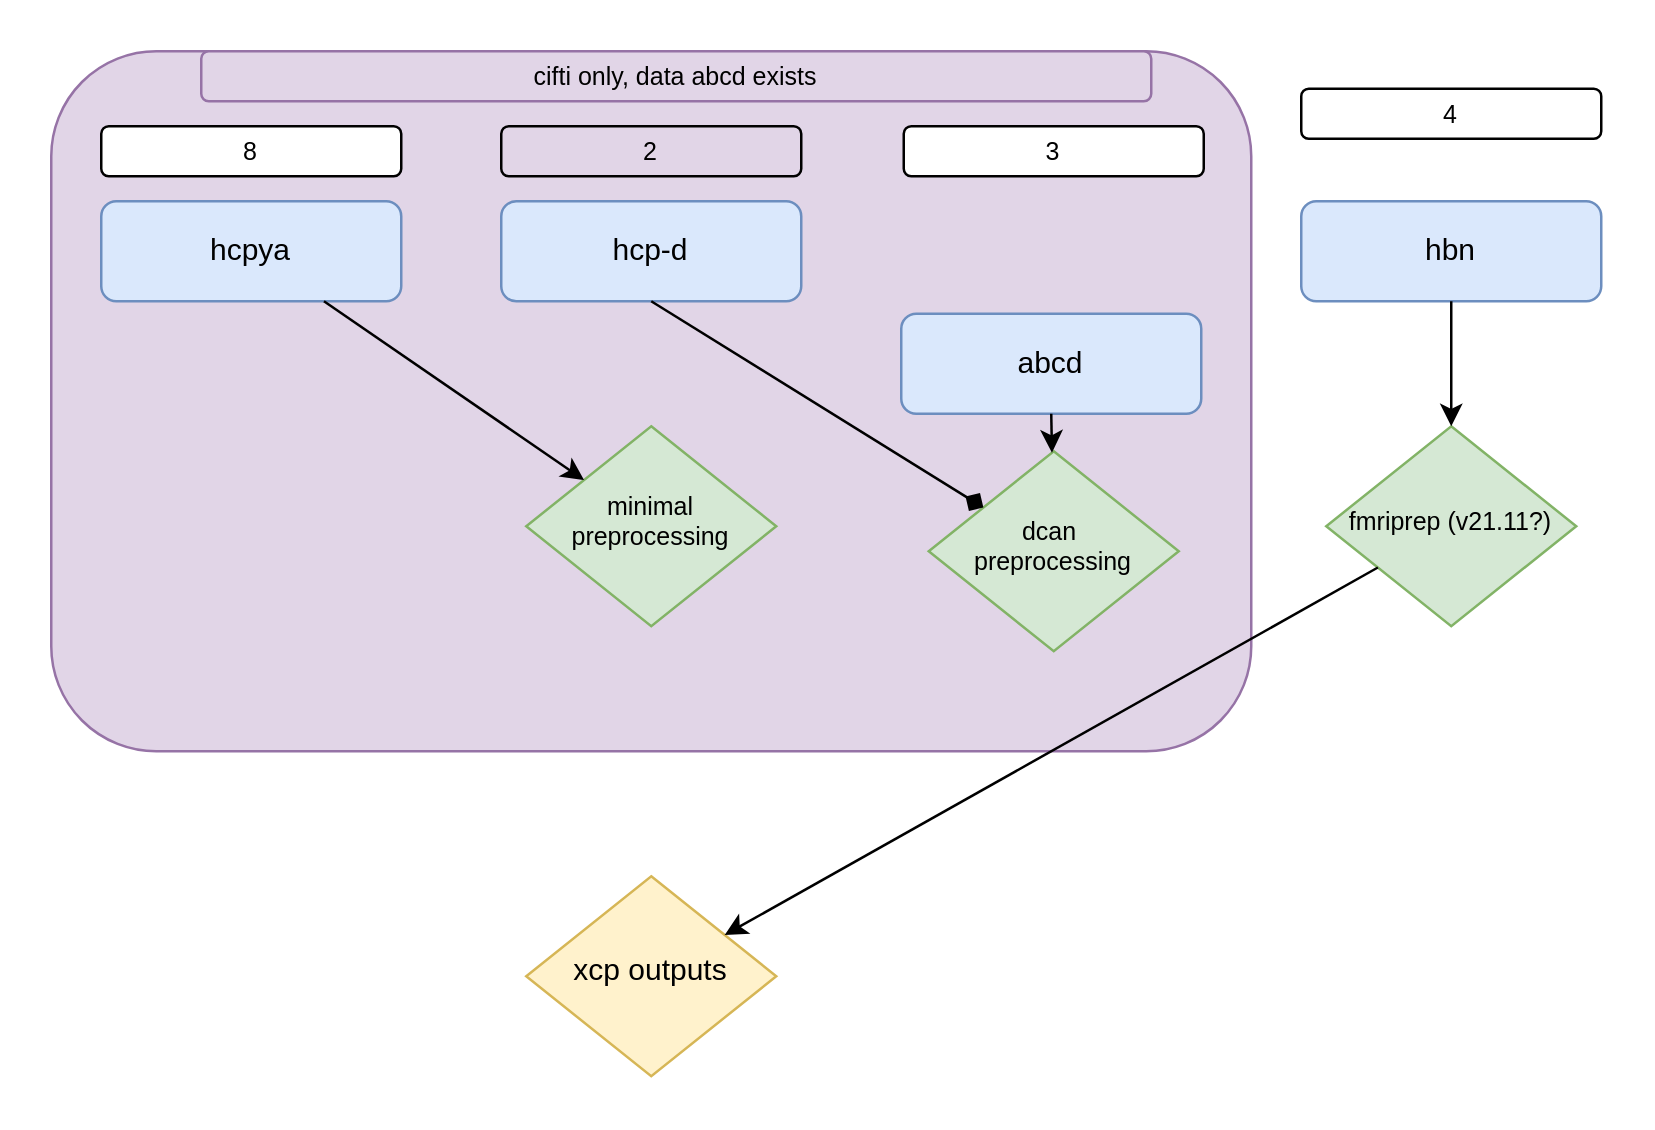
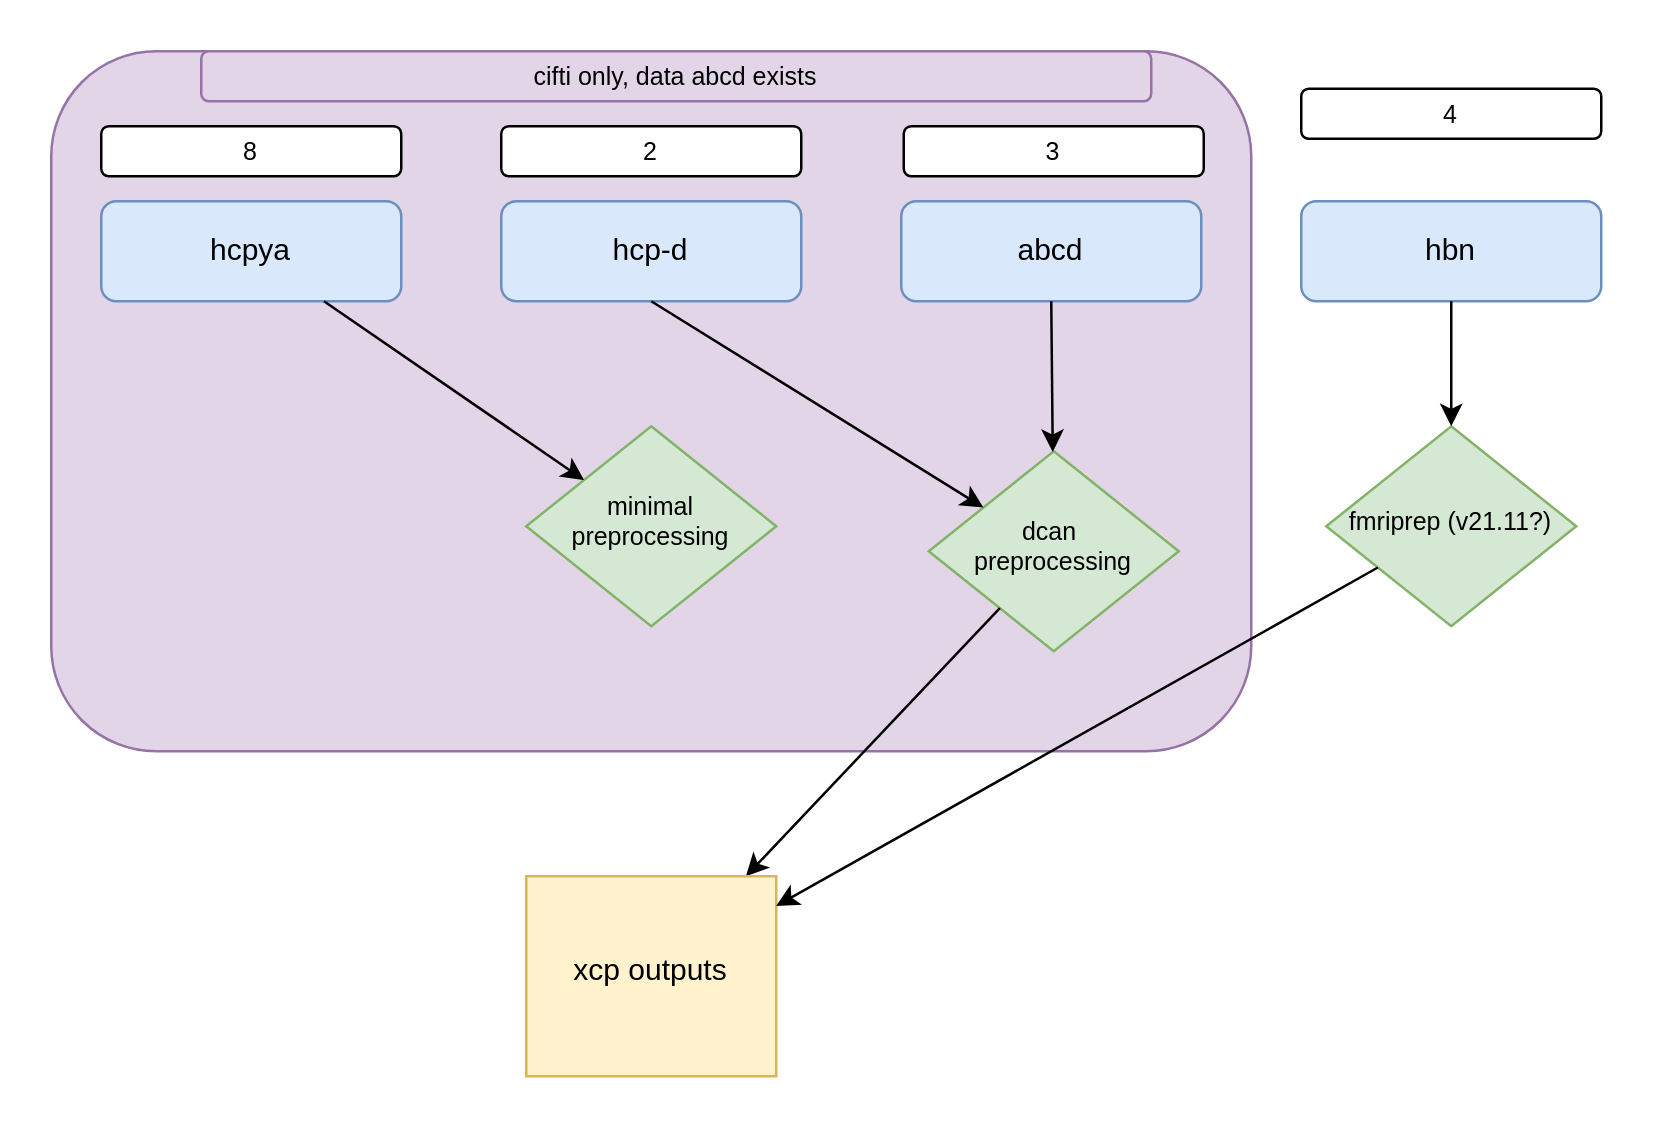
(651, 151) -> (651, 151)
(1051, 364) -> (1051, 251)
(965, 496) -> (966, 497)
none -> (879, 736)
(651, 976) -> (651, 976)
